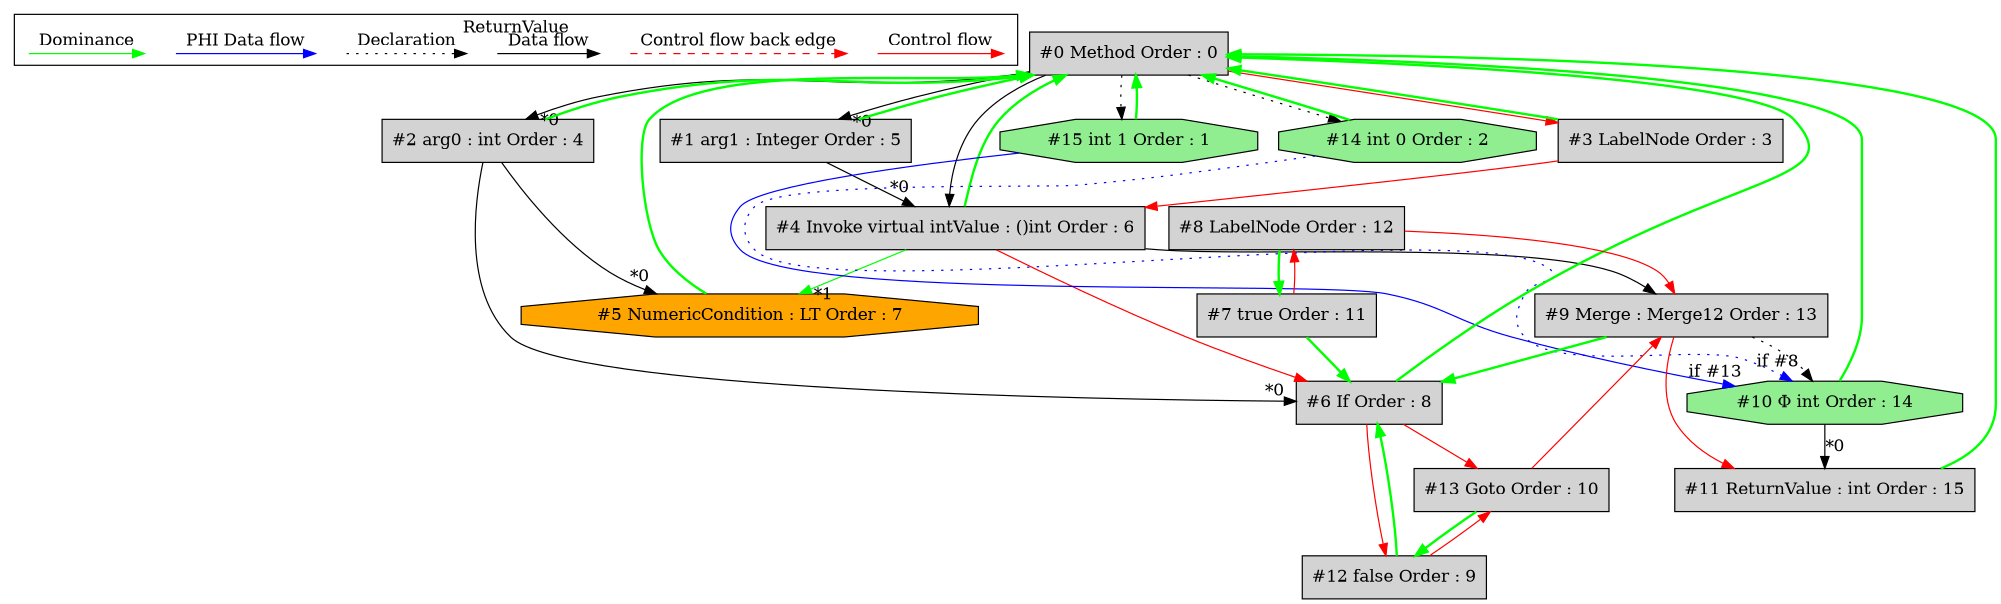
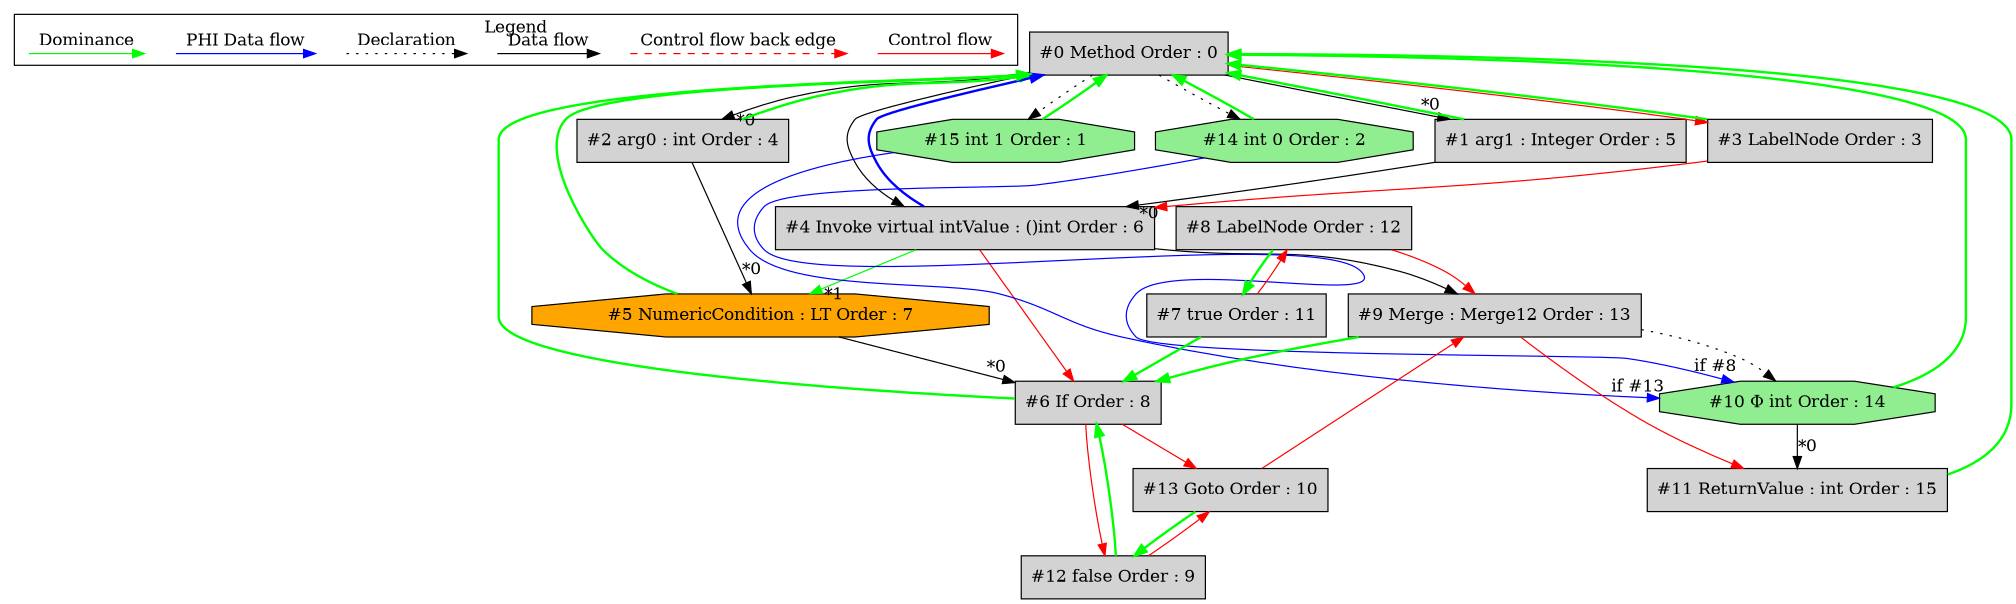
(516, 28) -> (516, 28)
(992, 130) -> (880, 118)
(979, 269) -> (1156, 256)
(803, 386) -> (921, 358)
